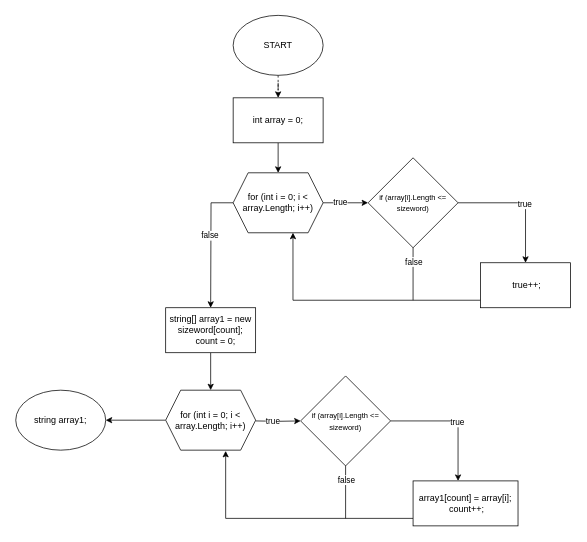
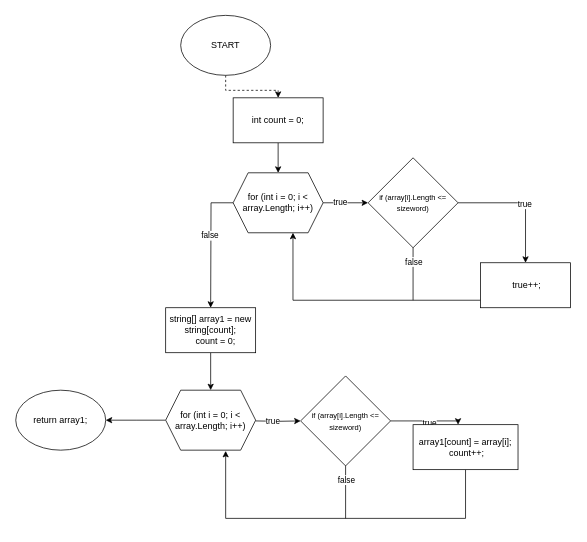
(278, 45) -> (225, 45)
(278, 120) -> (278, 120)
(210, 330) -> (210, 330)
(60, 420) -> (60, 420)
(465, 504) -> (465, 447)
